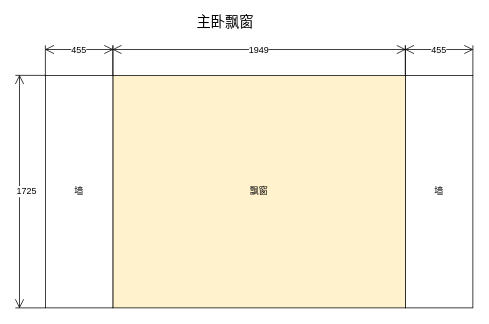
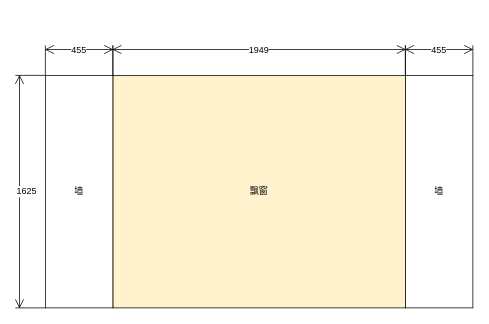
(225, 23) -> none
(27, 192) -> (27, 192)
